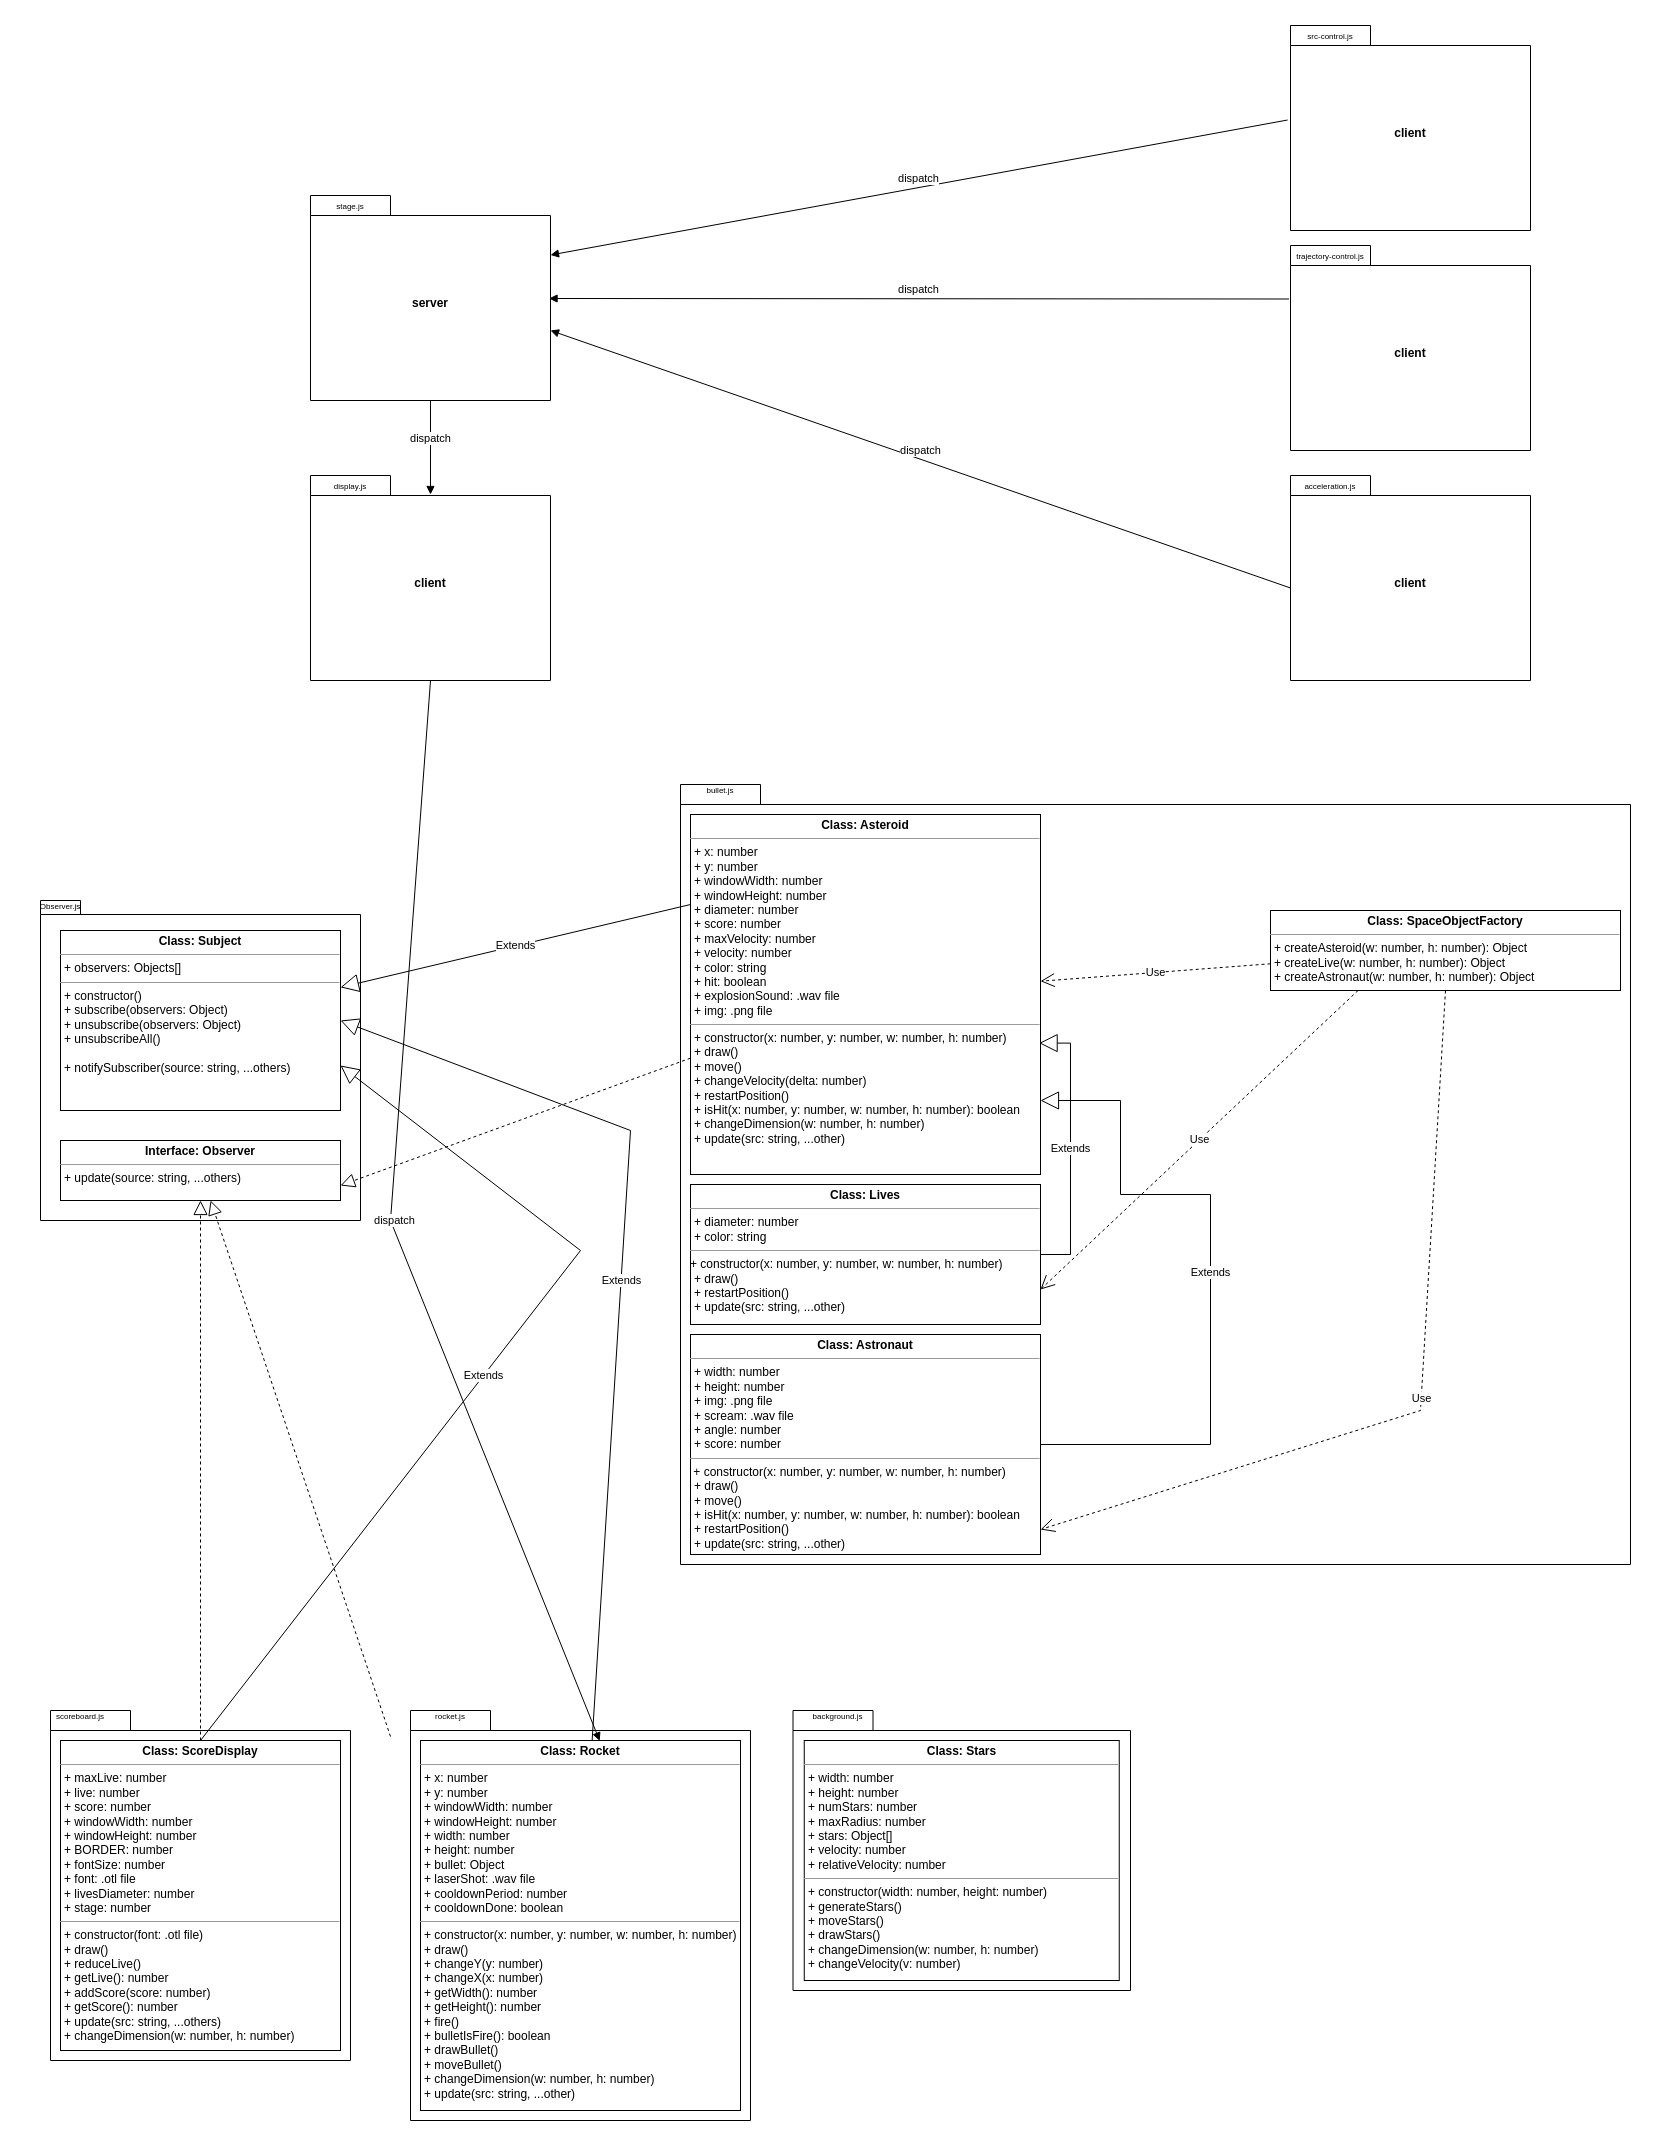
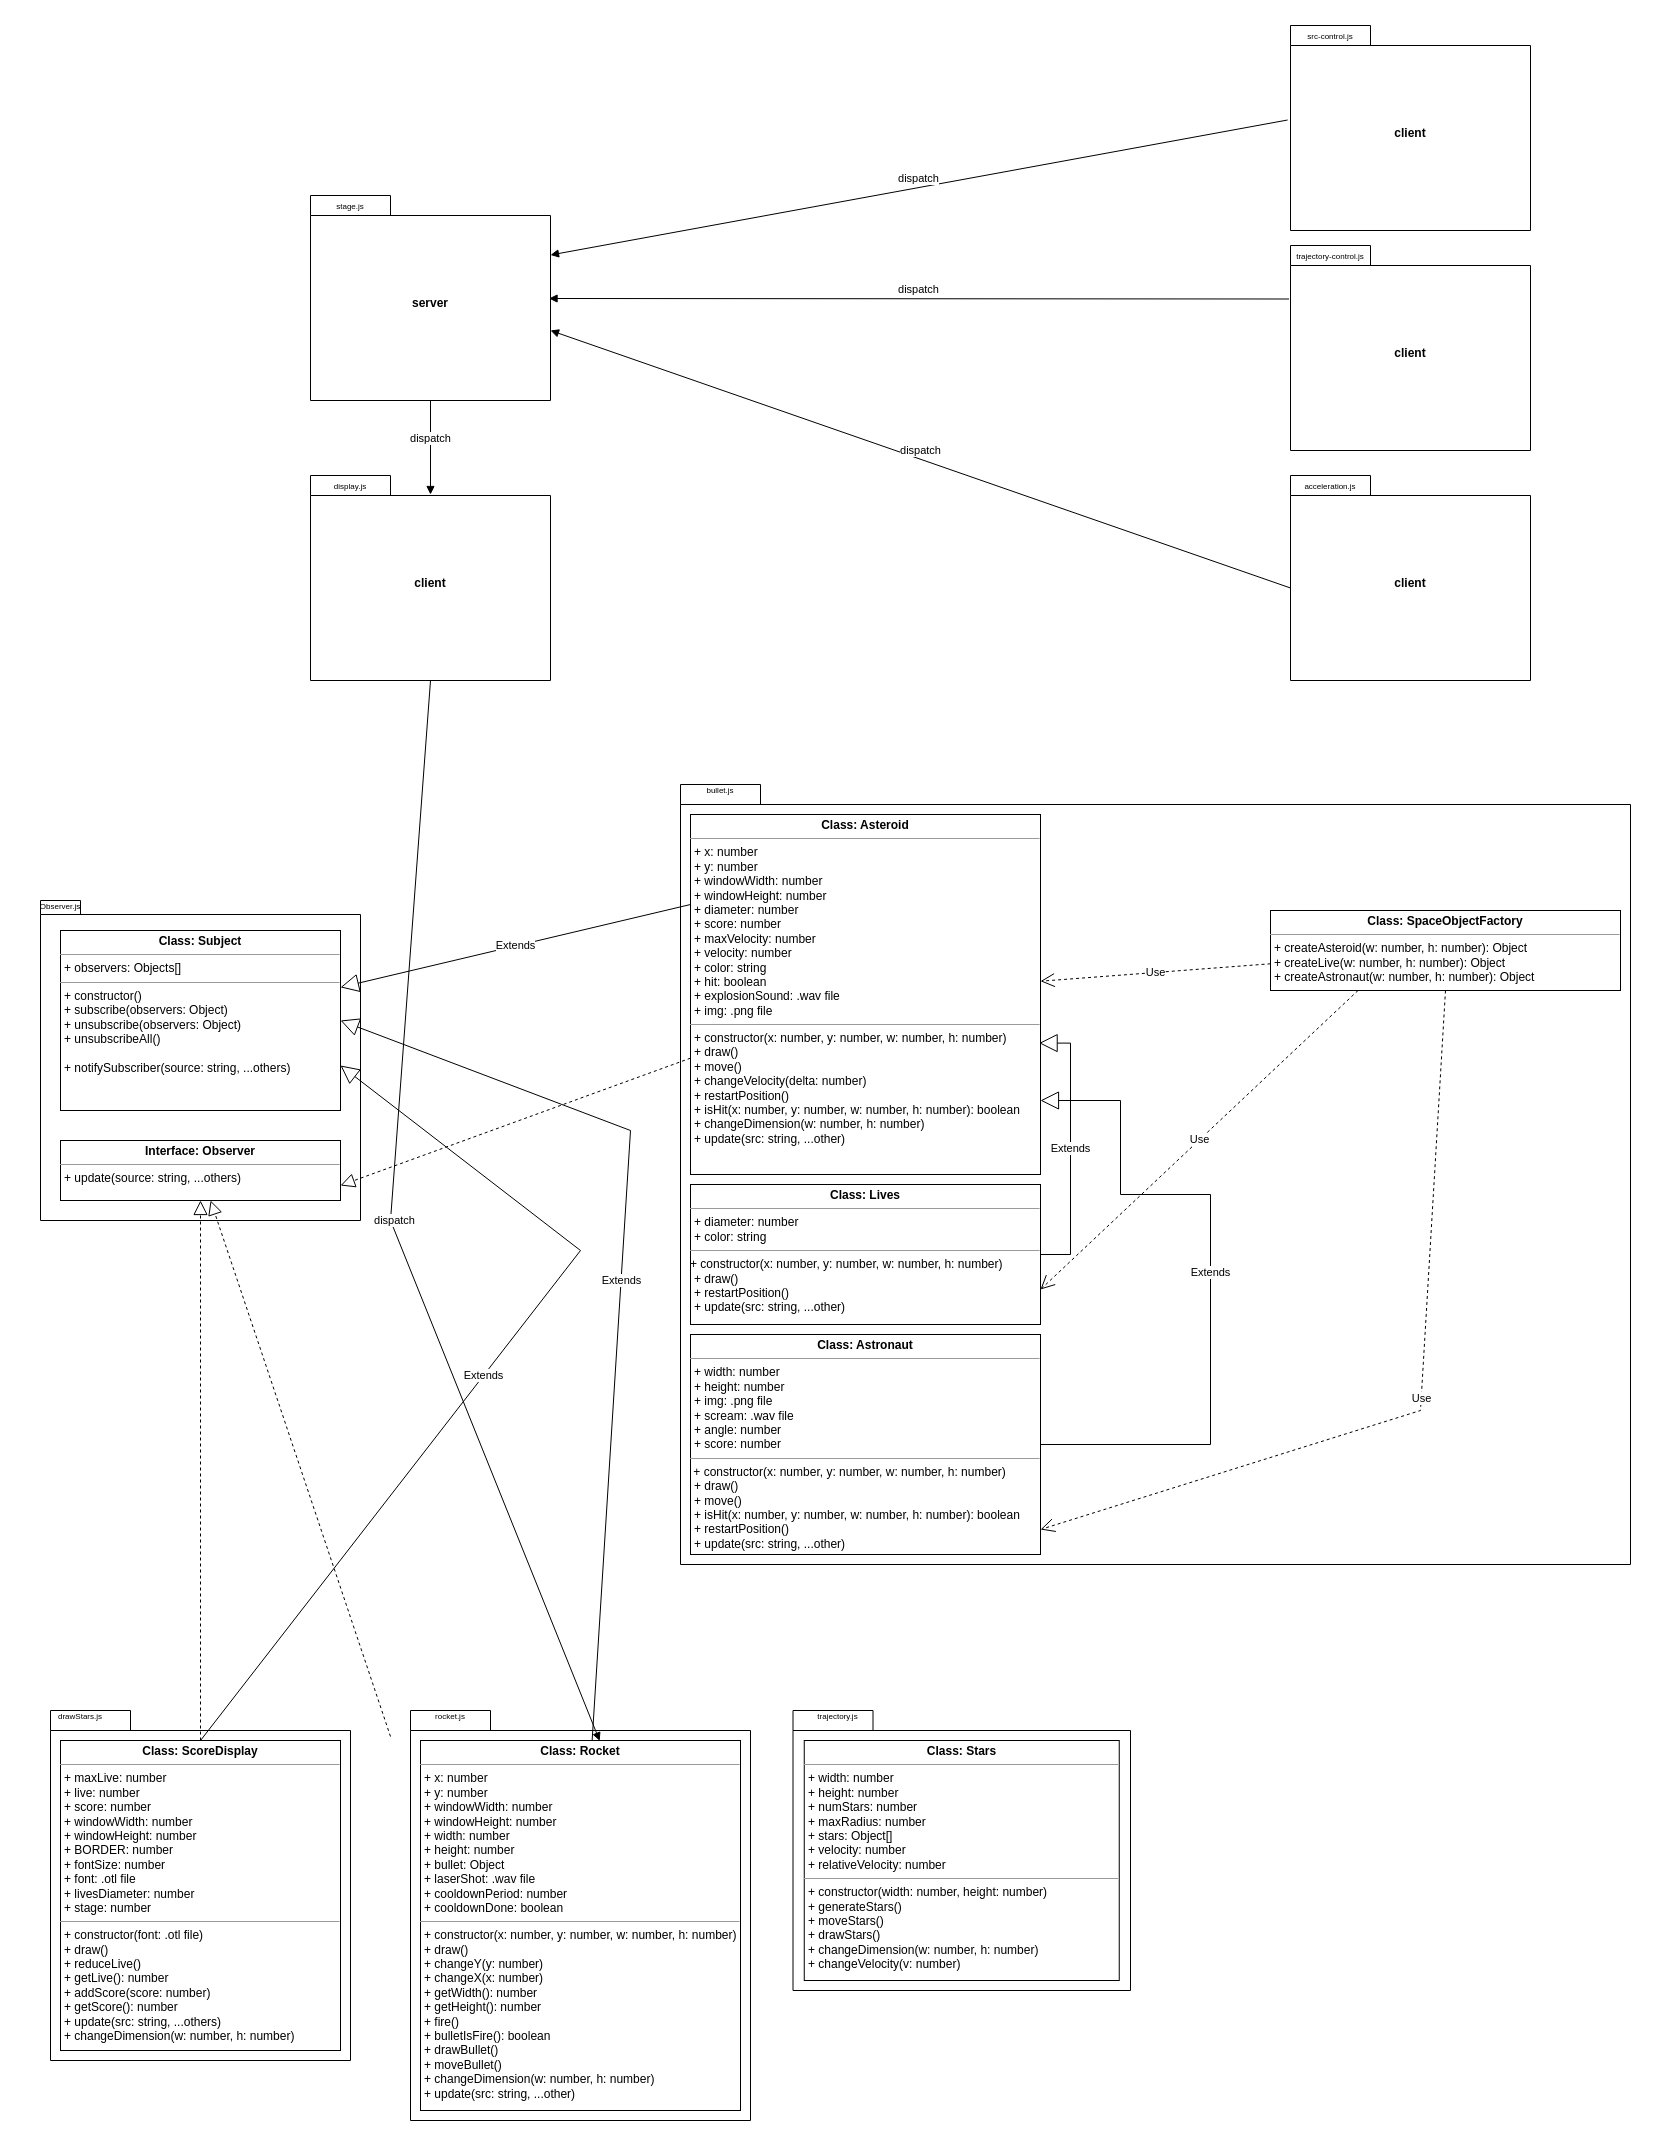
(81, 1716) -> (81, 1716)
(838, 1716) -> (838, 1716)
